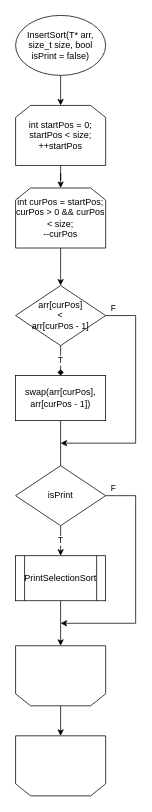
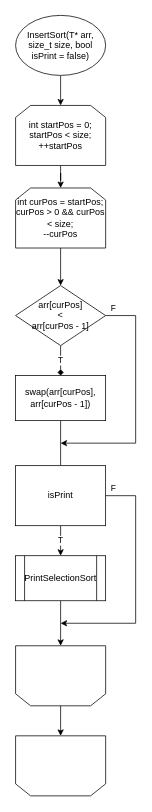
(60, 495) -> (60, 495)
